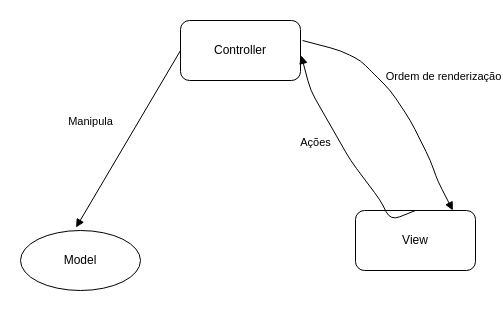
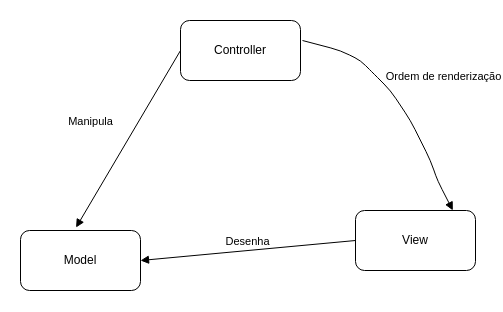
(344, 149) -> none
none -> (253, 250)
(81, 261) -> (81, 261)
